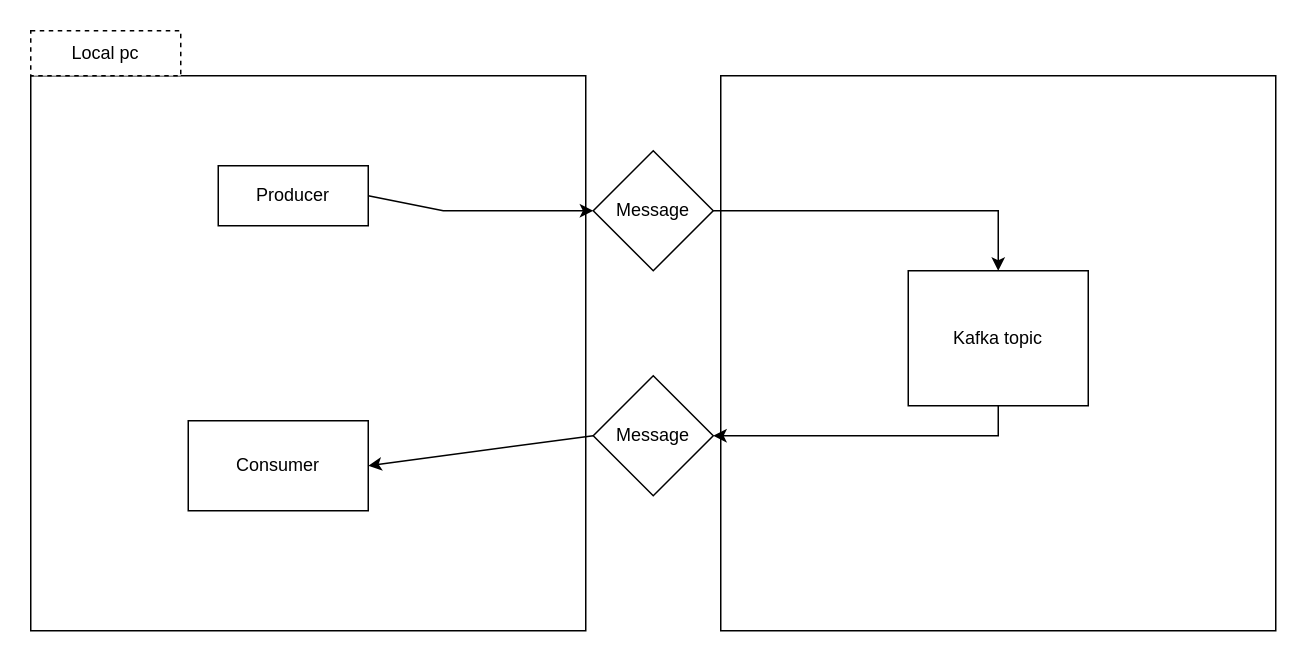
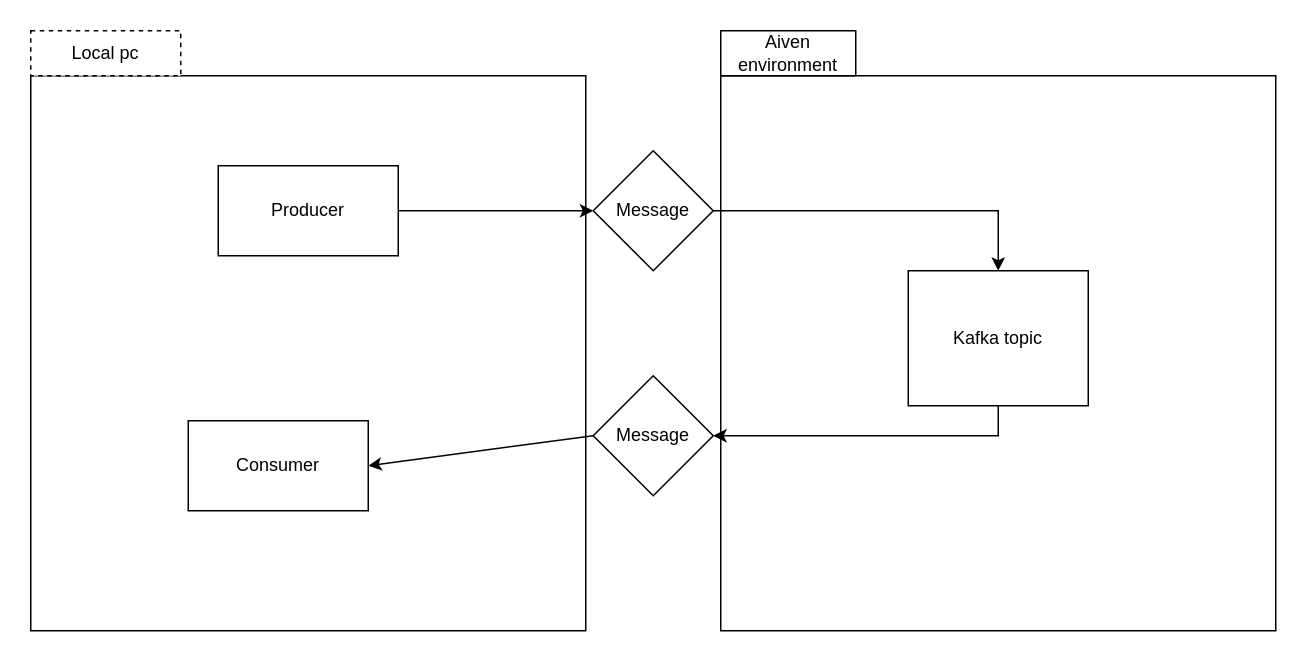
none -> (788, 53)
(293, 196) -> (308, 211)
